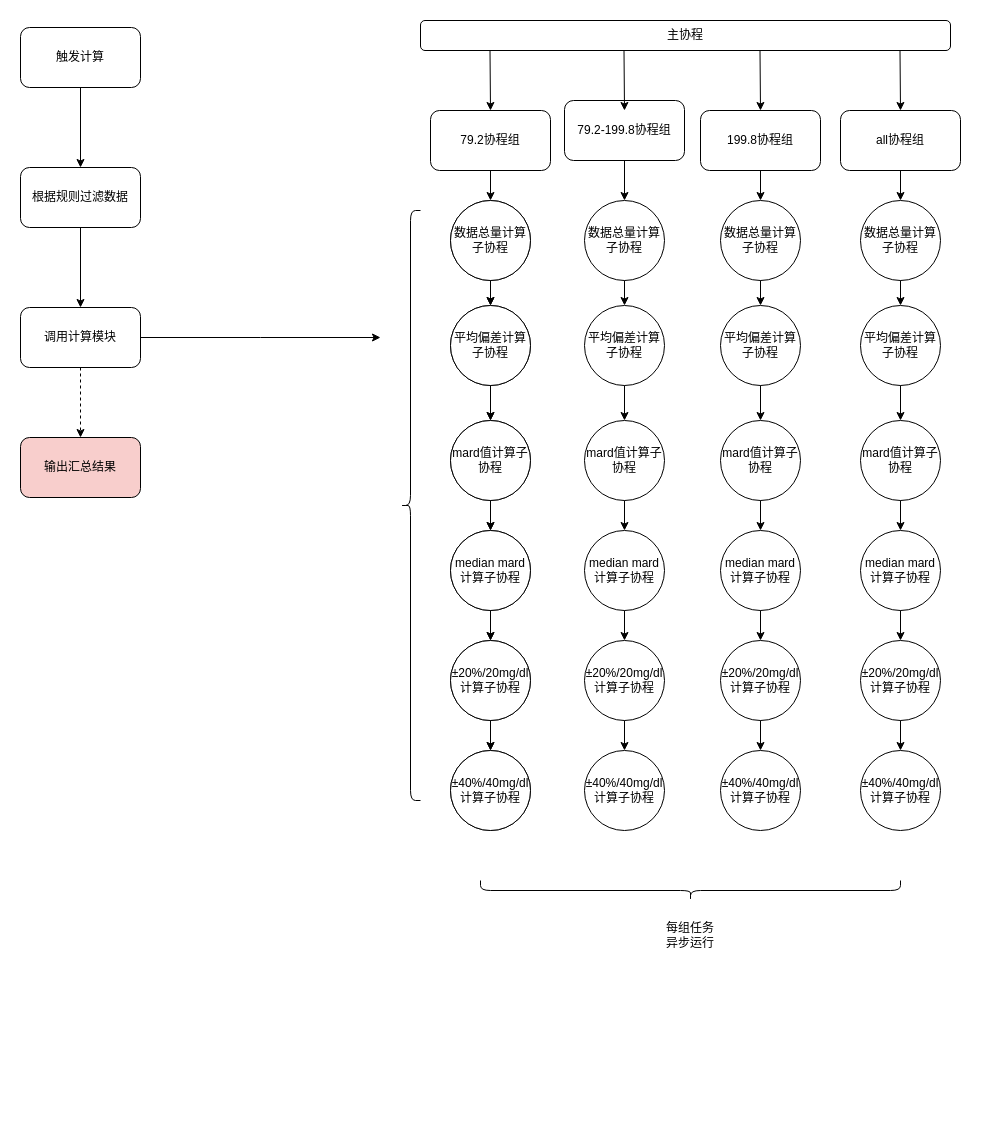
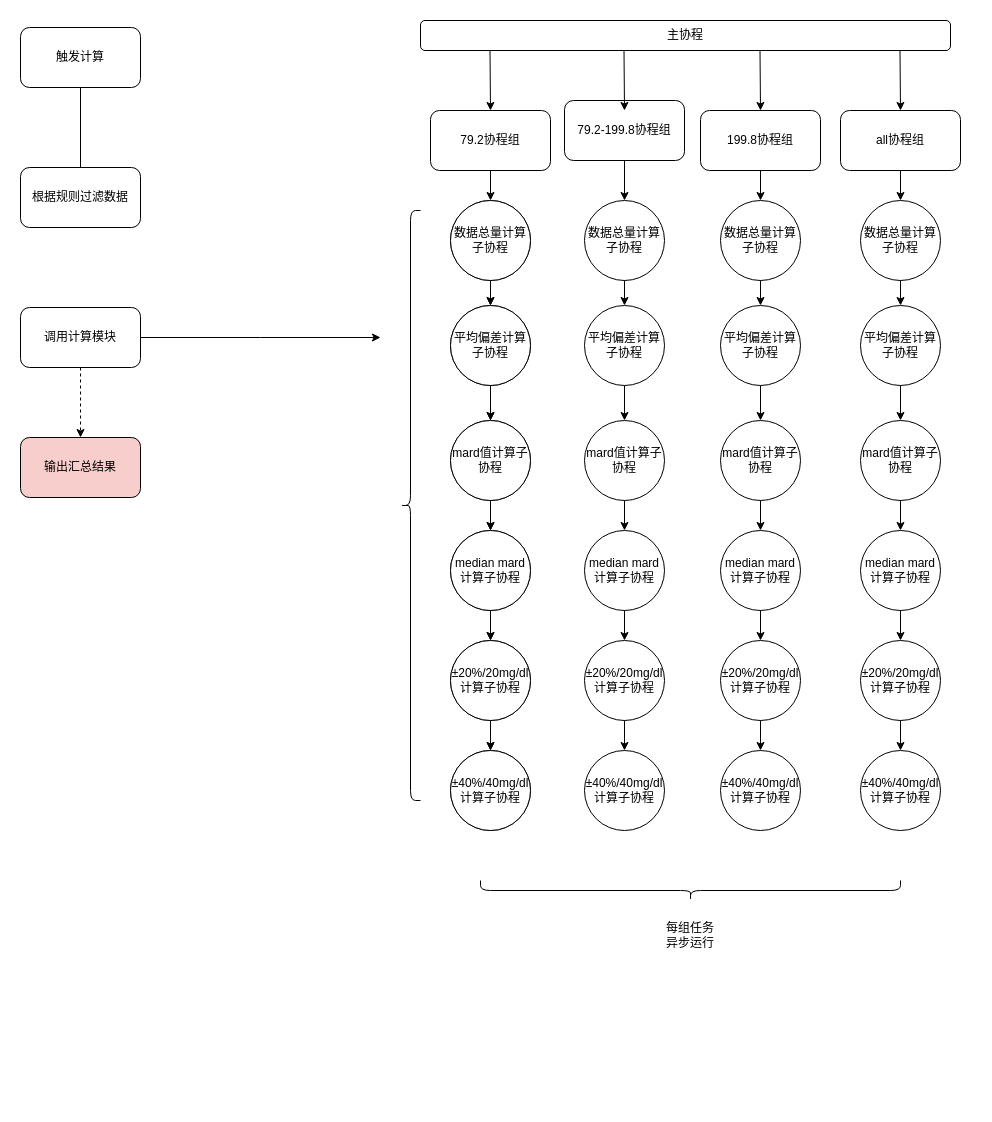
(81, 159) -> (81, 162)
(81, 264) -> none
